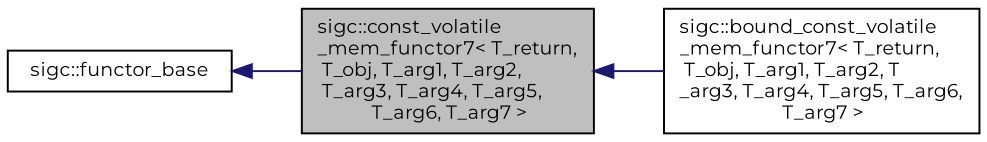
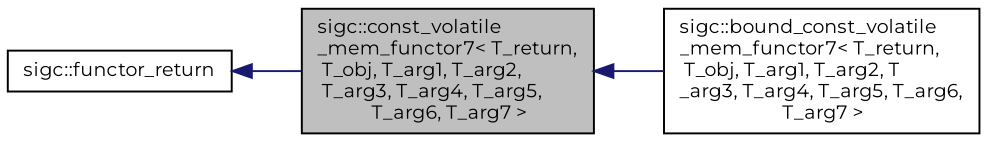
(120, 71) -> (120, 71)
